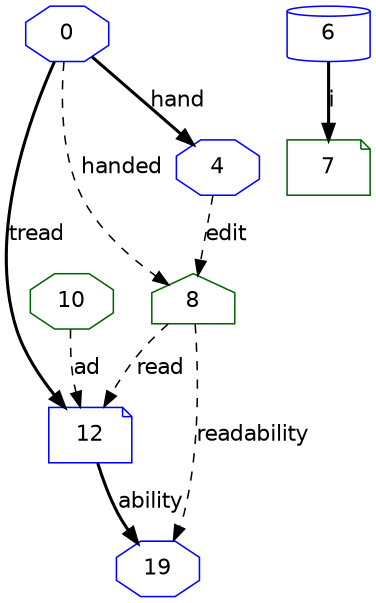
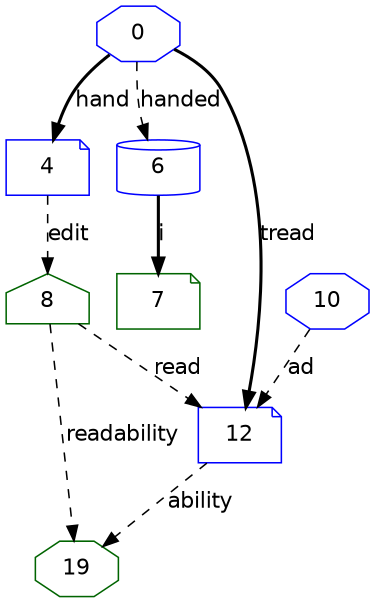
(218, 168) -> (48, 168)
(76, 184) -> (138, 94)
(72, 301) -> (327, 301)
(111, 498) -> (161, 500)
(158, 569) -> (77, 569)
